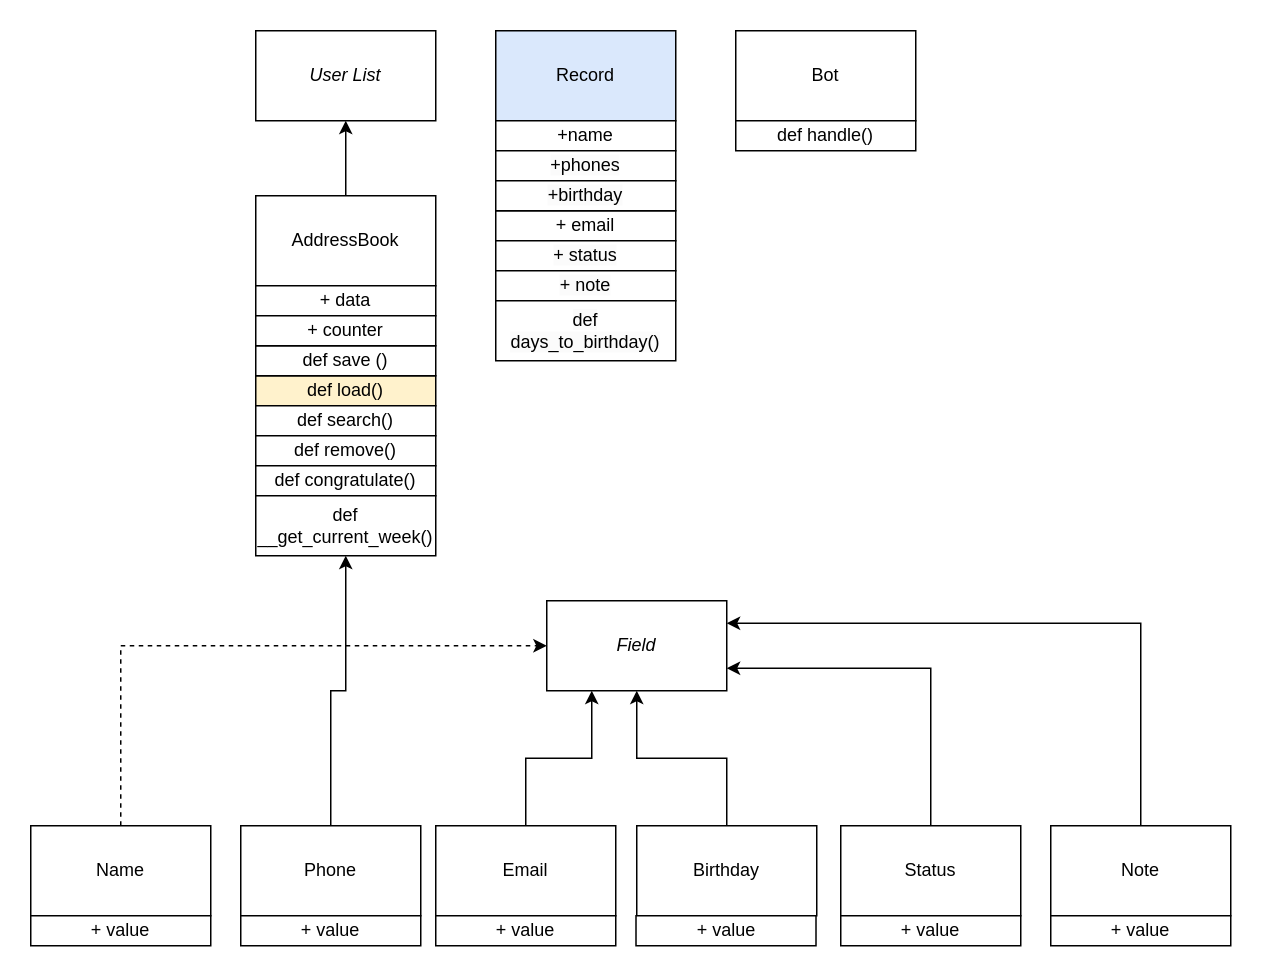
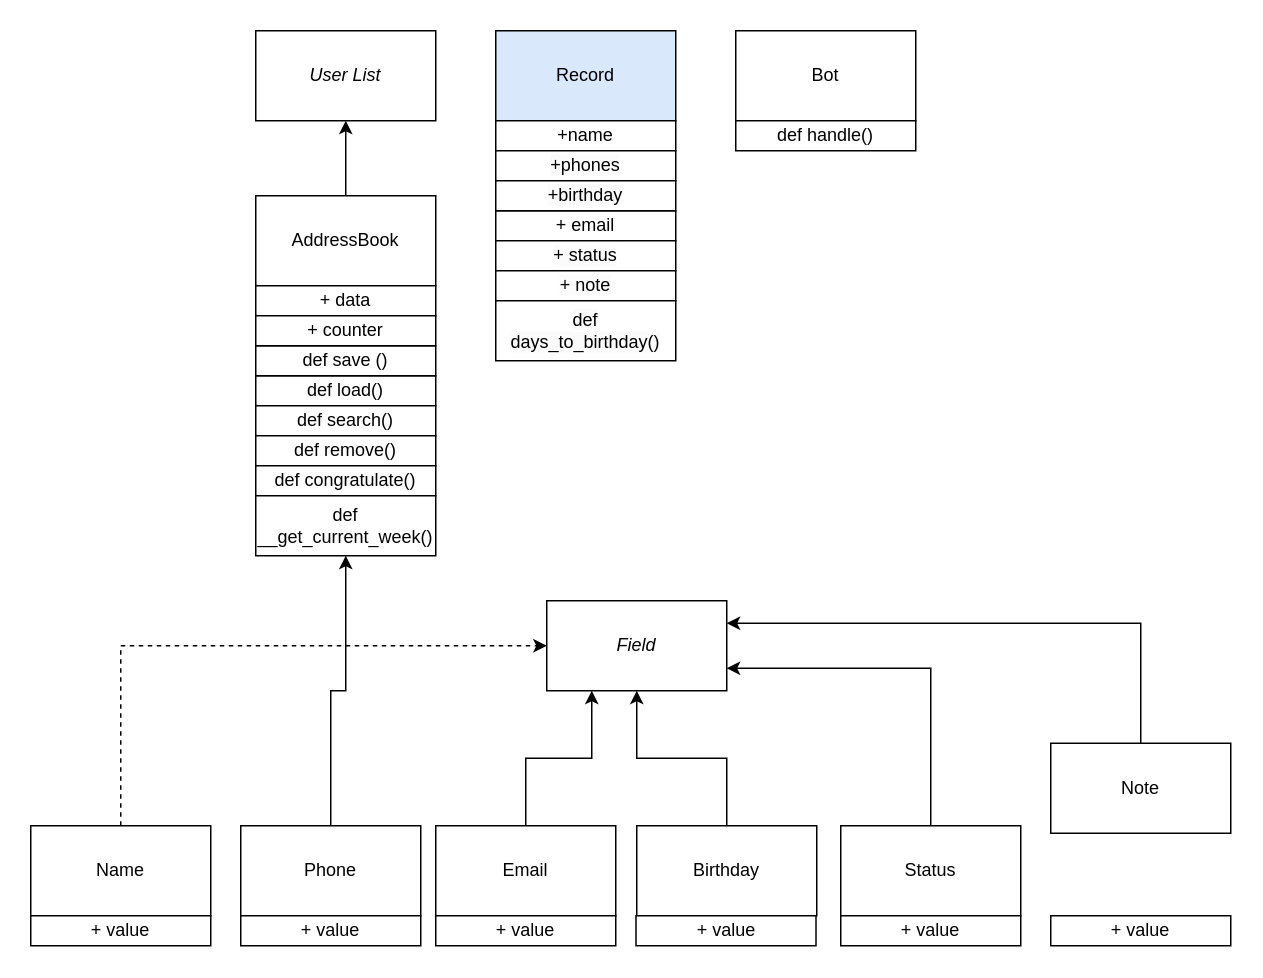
(346, 391) -> (346, 391)
(1141, 871) -> (1141, 788)
